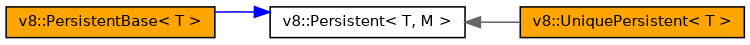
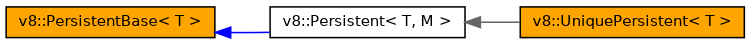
(235, 12) -> (250, 33)
